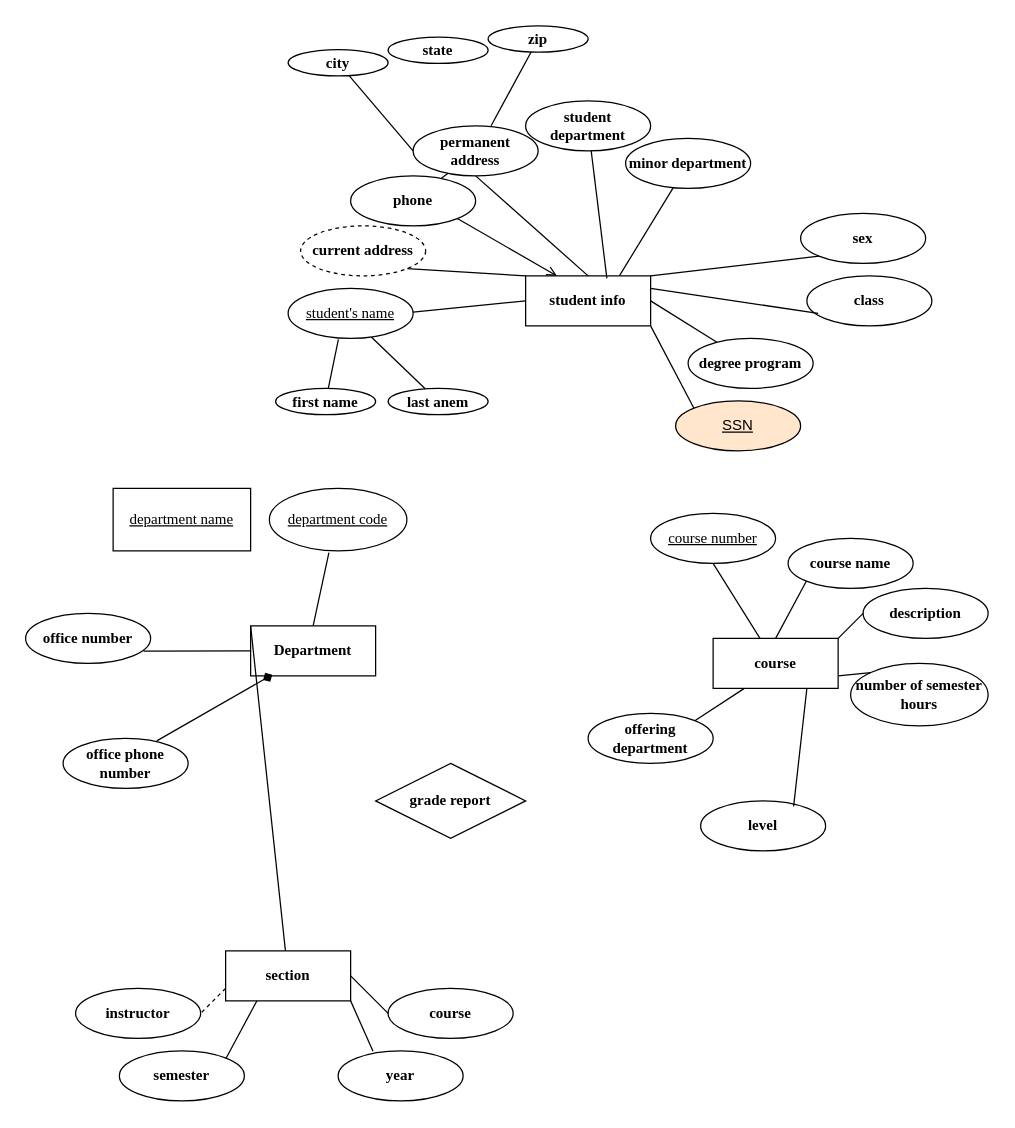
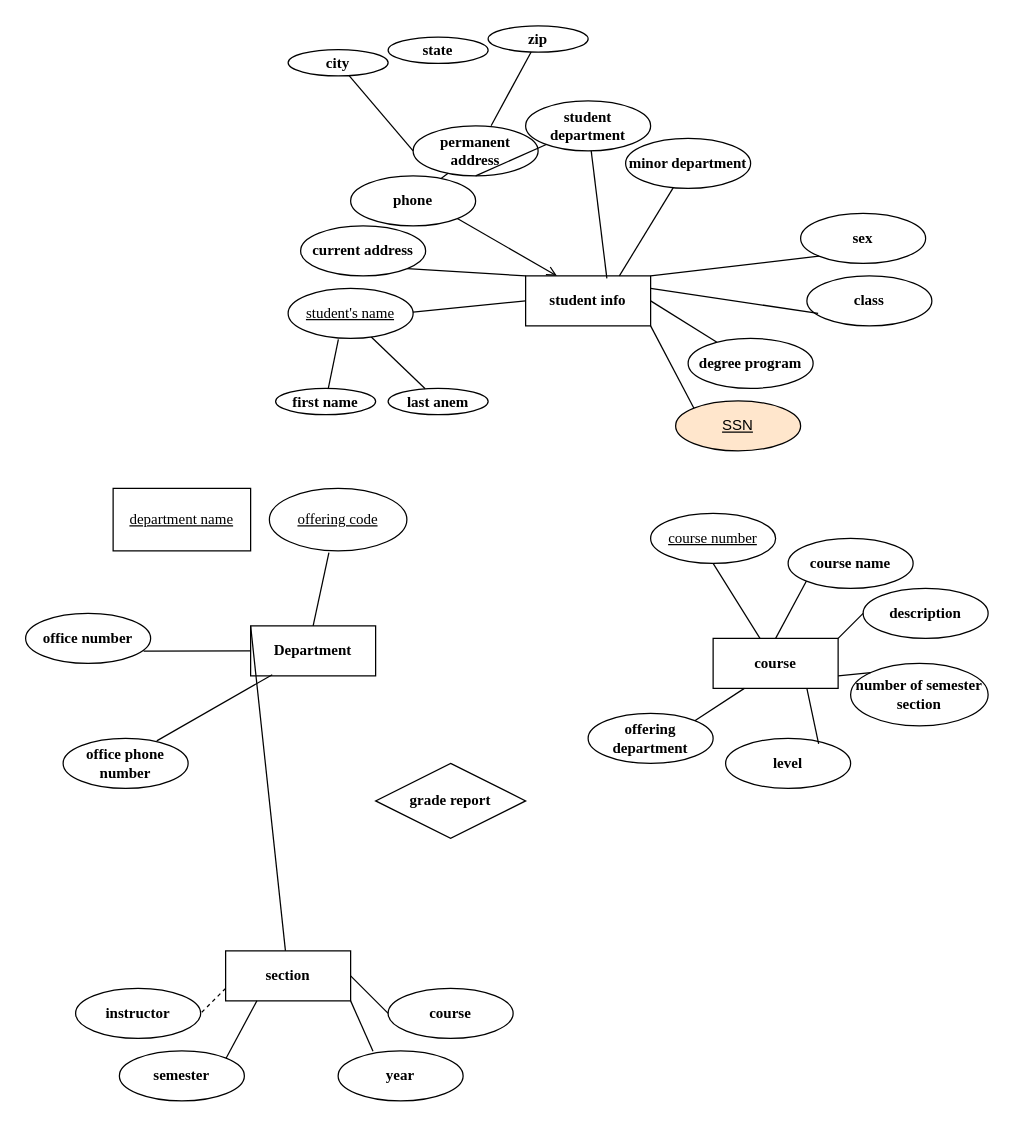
(532, 226) -> (511, 160)
(363, 251) -> (363, 251)
(338, 519) -> (338, 519)
(263, 680) -> (267, 677)
(919, 694) -> (919, 694)
(763, 826) -> (788, 763)
